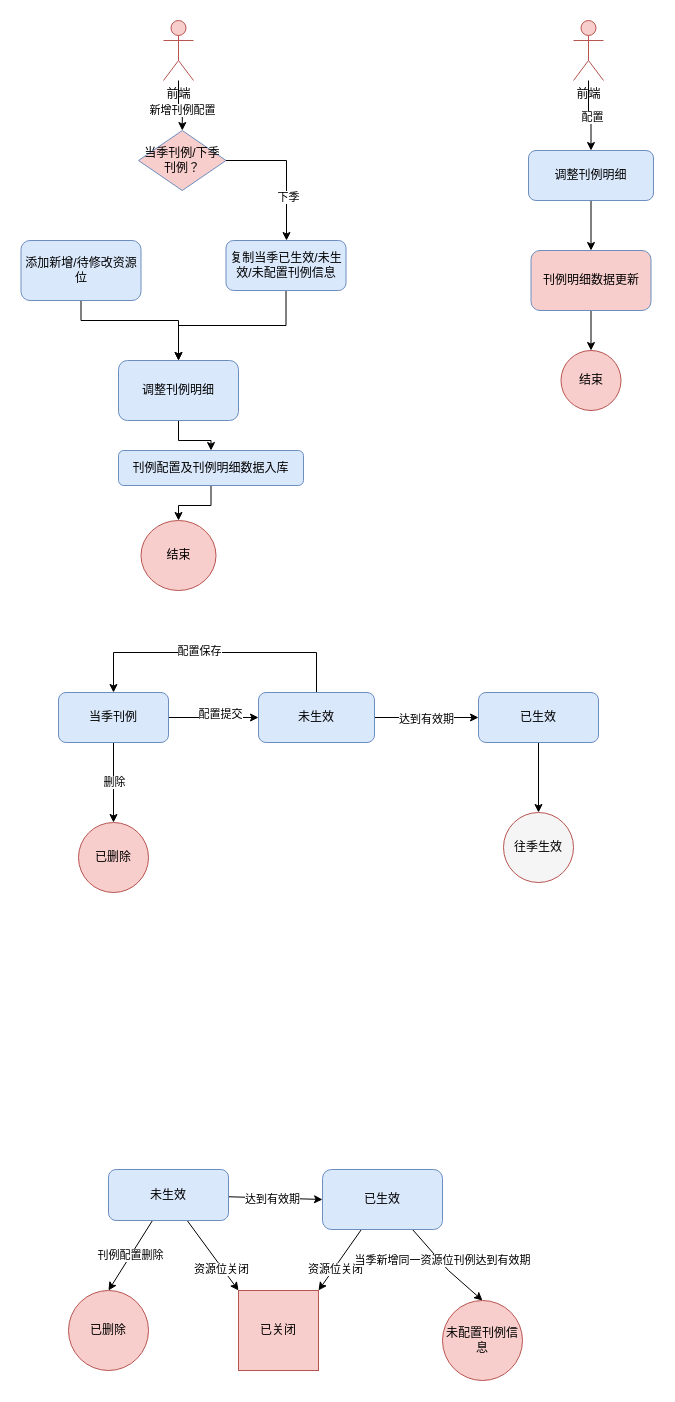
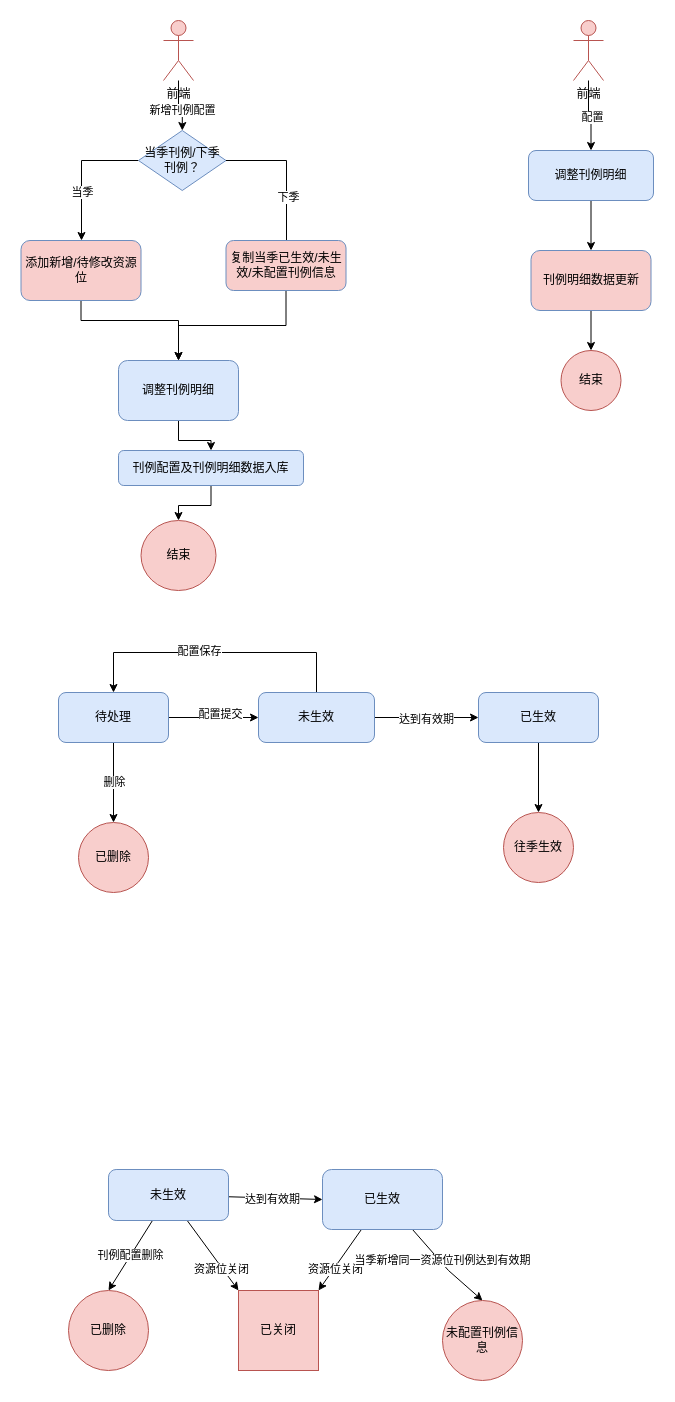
(182, 161) -> (182, 161)
none -> (82, 169)
(287, 232) -> (287, 235)
(286, 266) -> (286, 266)
(81, 271) -> (81, 271)
(114, 718) -> (114, 718)
(539, 848) -> (539, 848)
